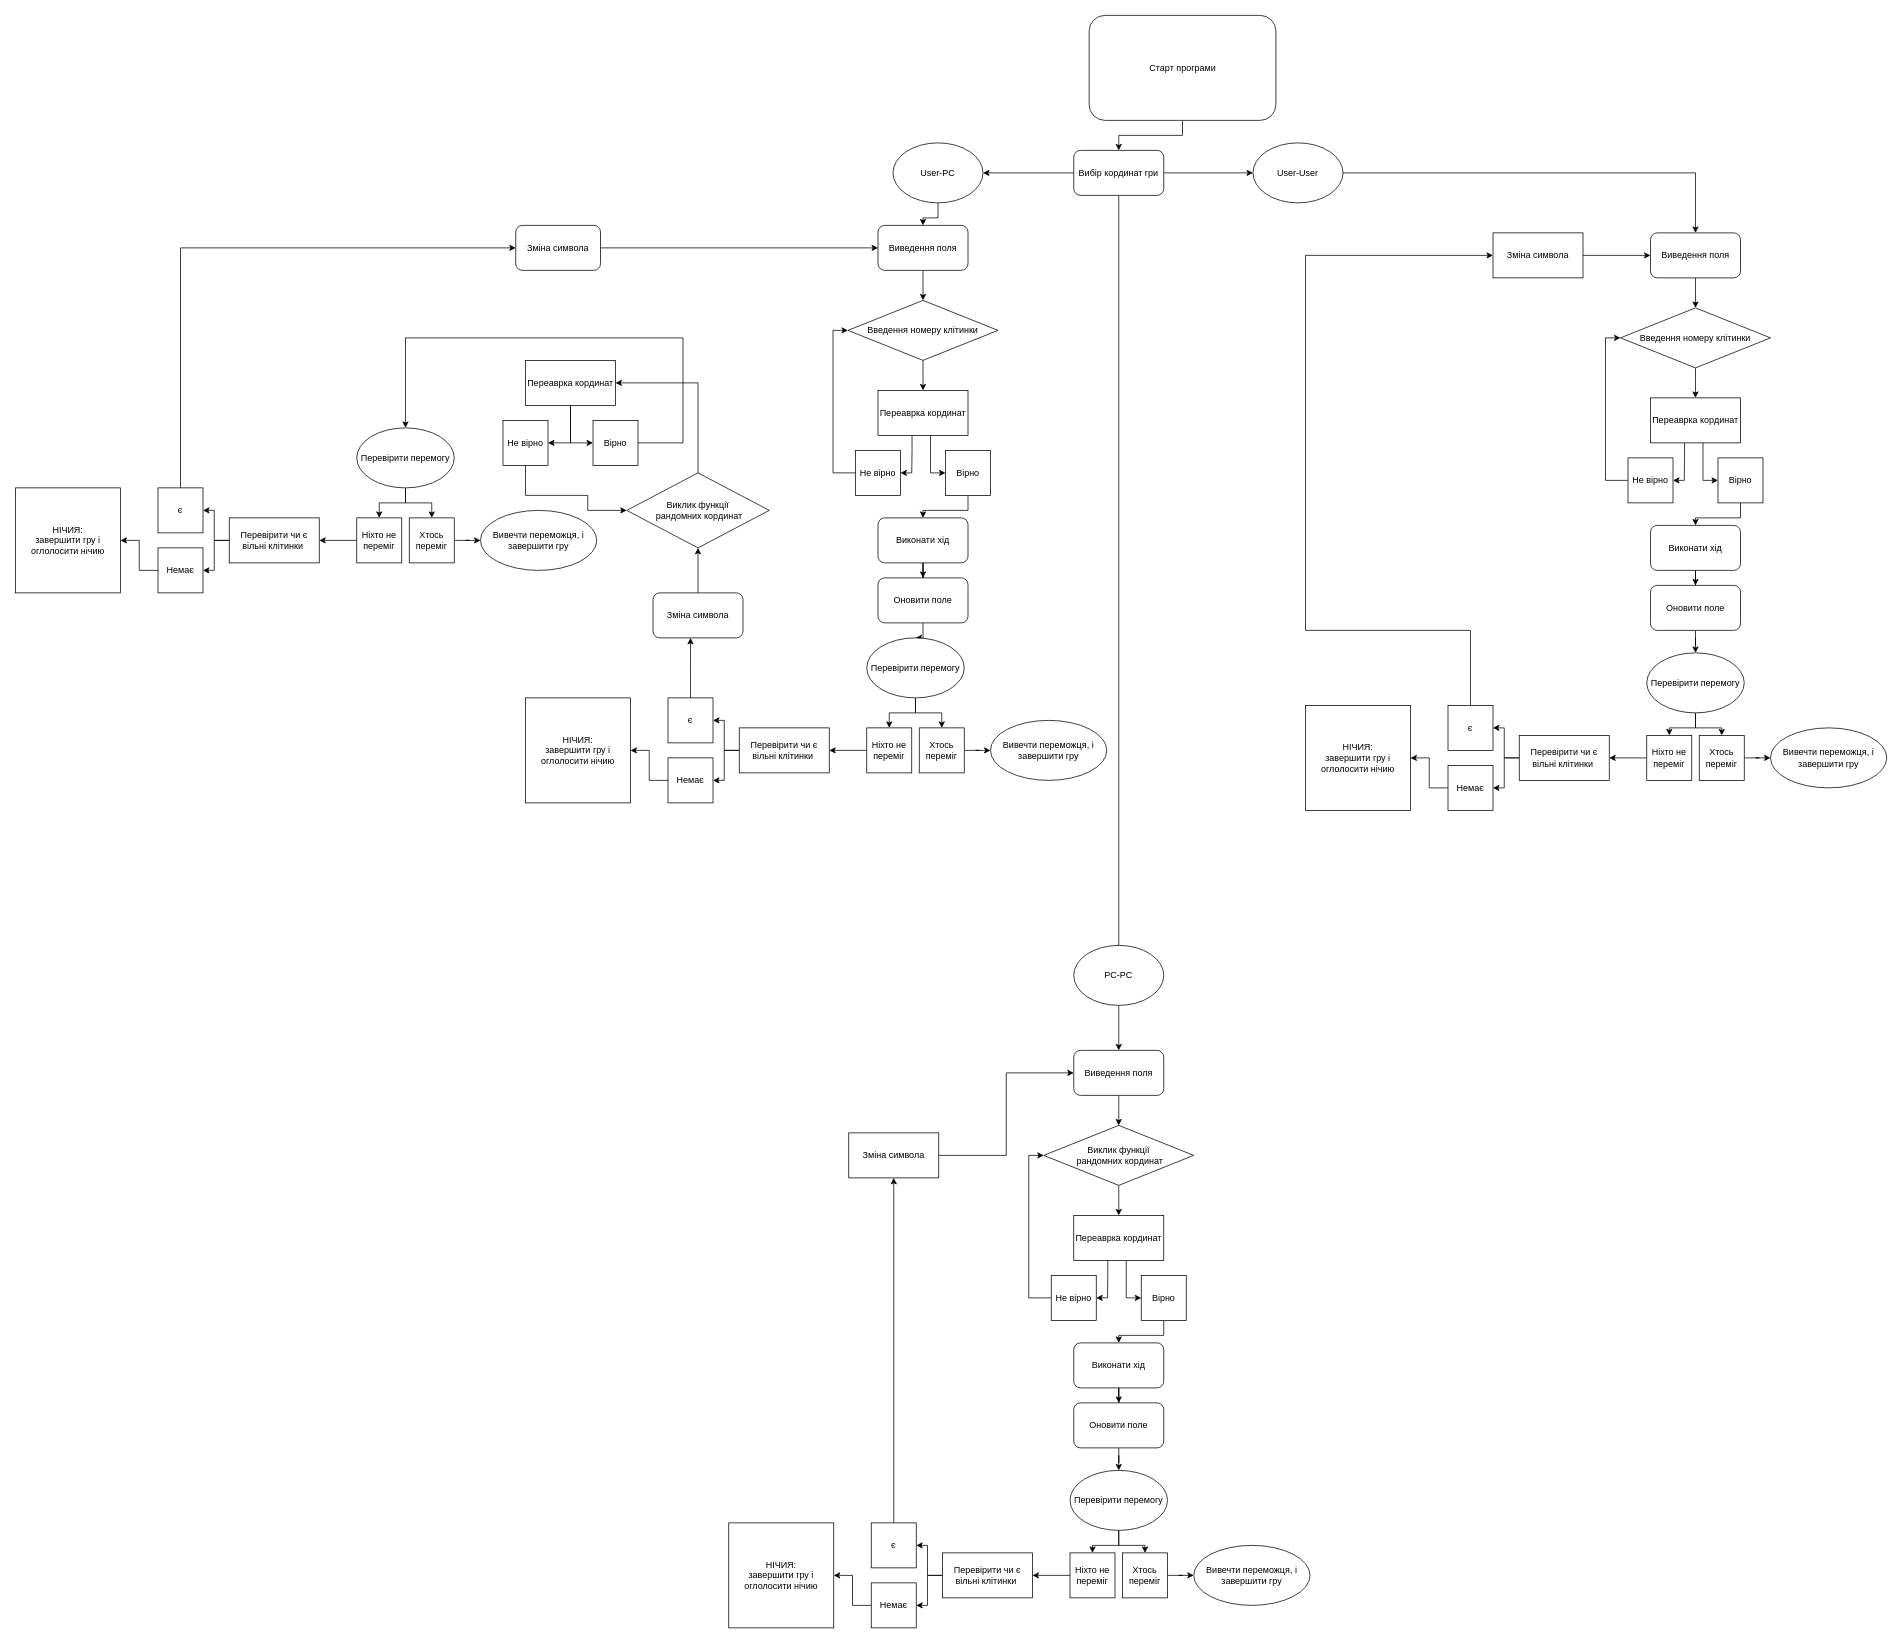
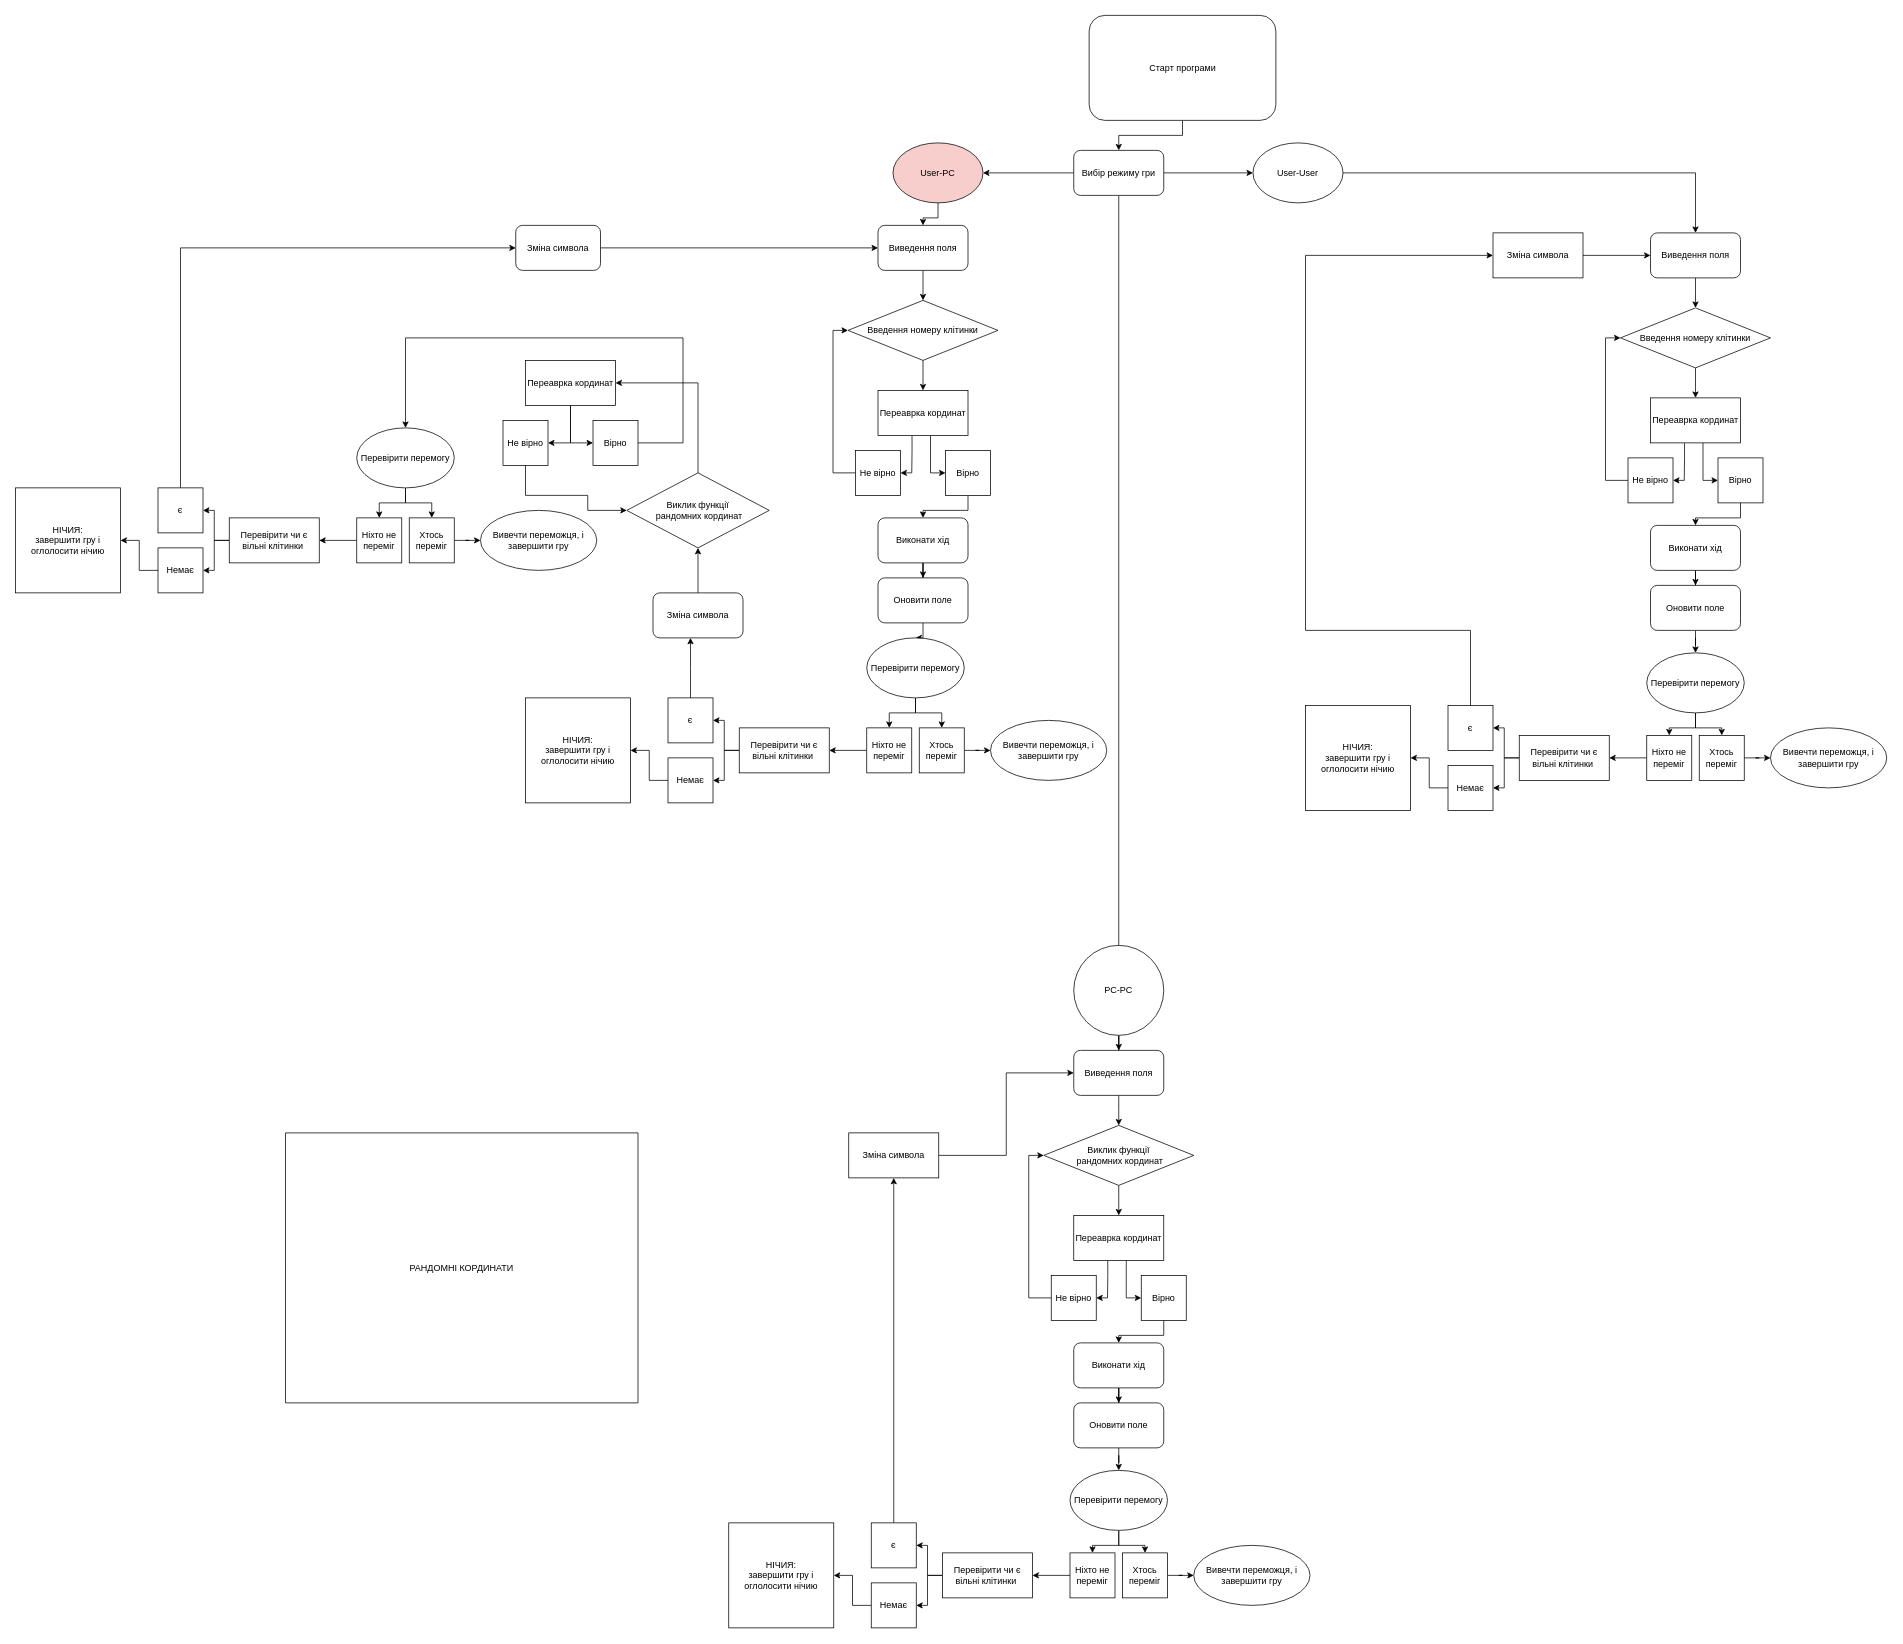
(938, 173) -> (938, 173)
(1119, 173) -> (1119, 173)
(1119, 975) -> (1119, 990)
none -> (462, 1268)
